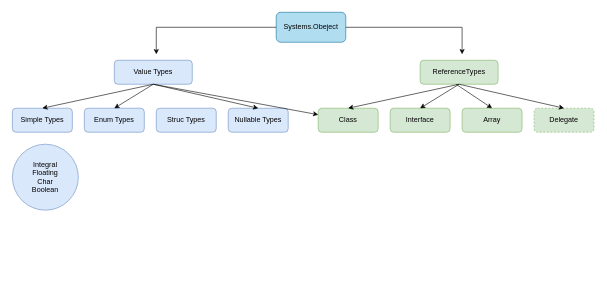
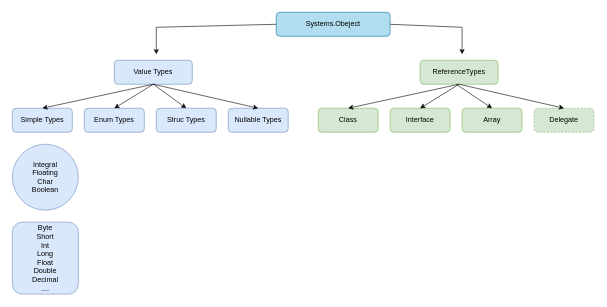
(311, 27) -> (333, 24)
(247, 102) -> (169, 96)
none -> (45, 258)
